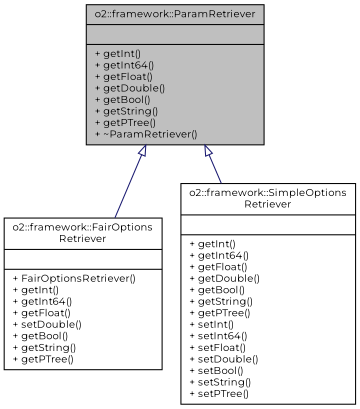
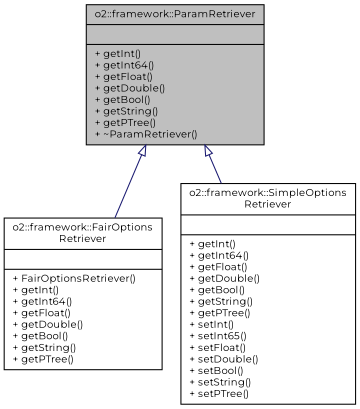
(48, 325) -> (48, 325)
(219, 336) -> (218, 336)
